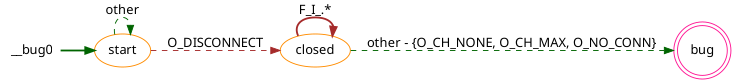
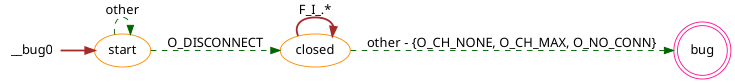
(73, 50) -> (73, 50)
(211, 50) -> (211, 50)
